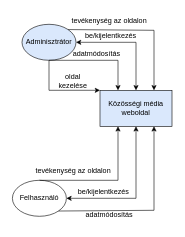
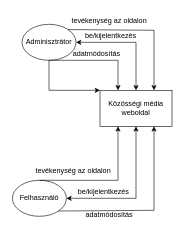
(49, 42) -> (49, 42)
(73, 81) -> none
(136, 108) -> (136, 108)
